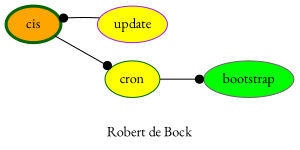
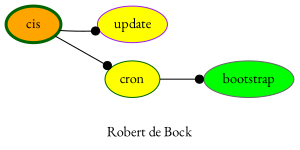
(84, 18) -> (75, 31)
